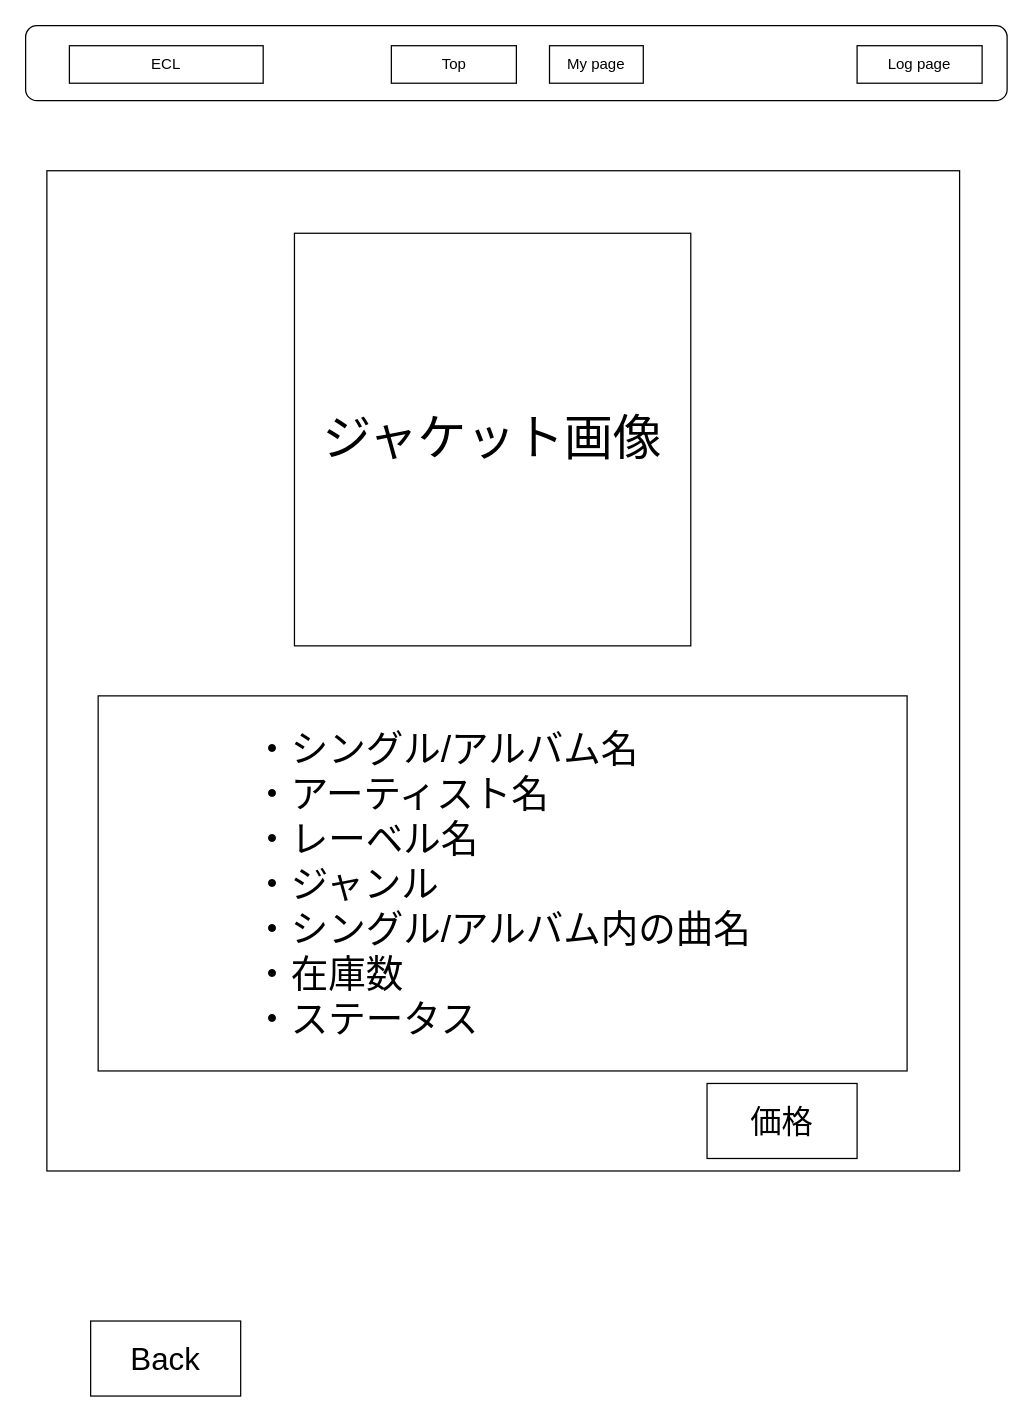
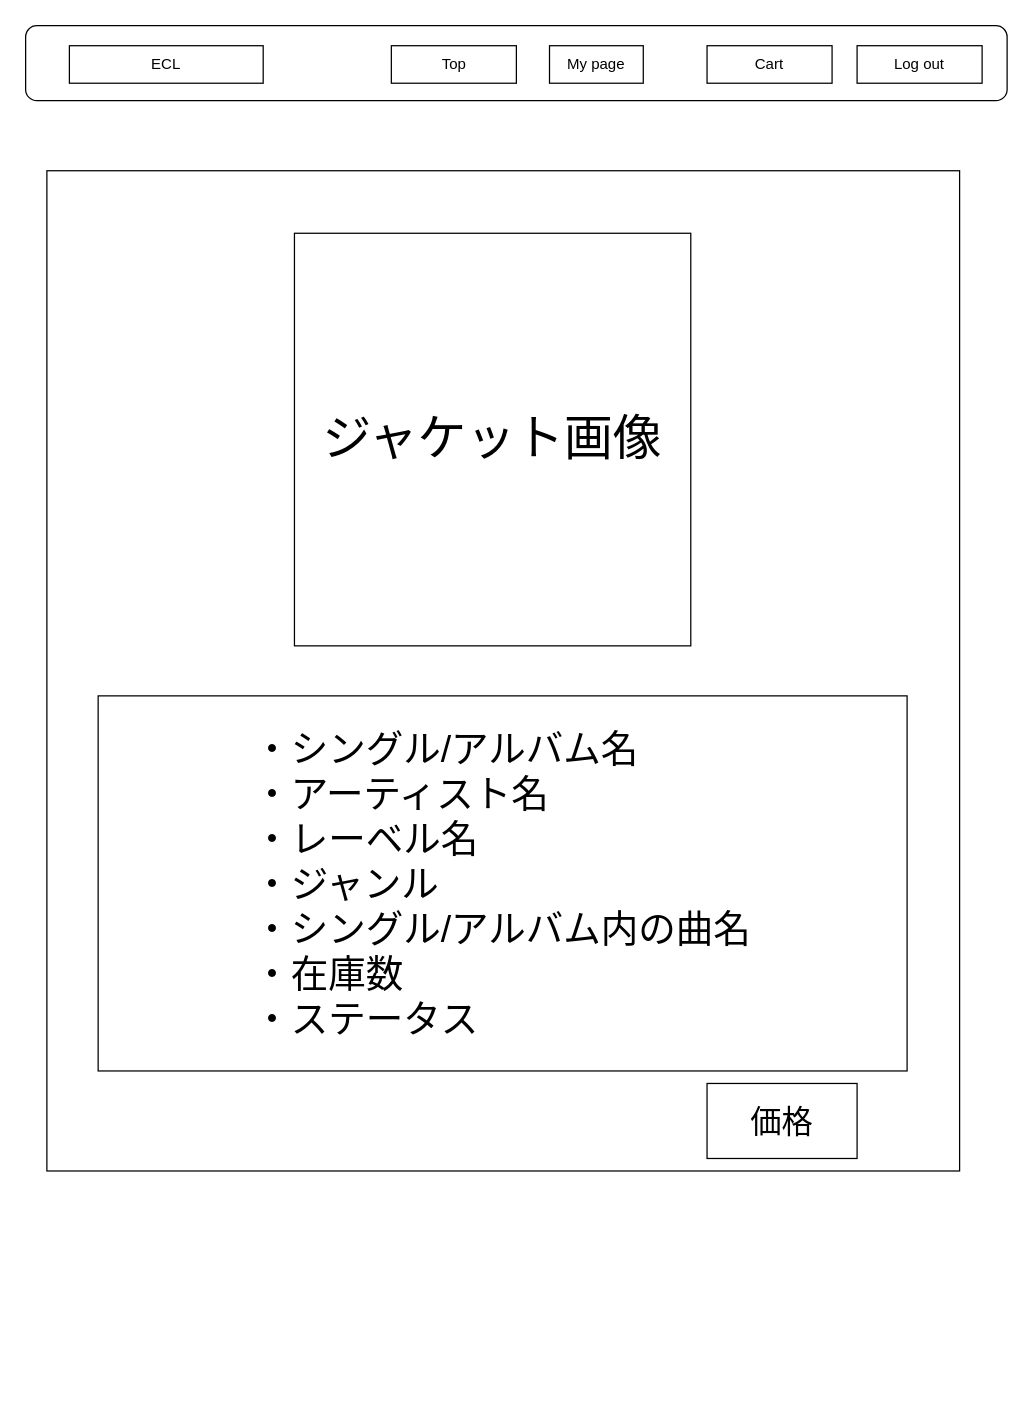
none -> (769, 64)
(919, 64) -> (919, 64)
(166, 1358) -> none
